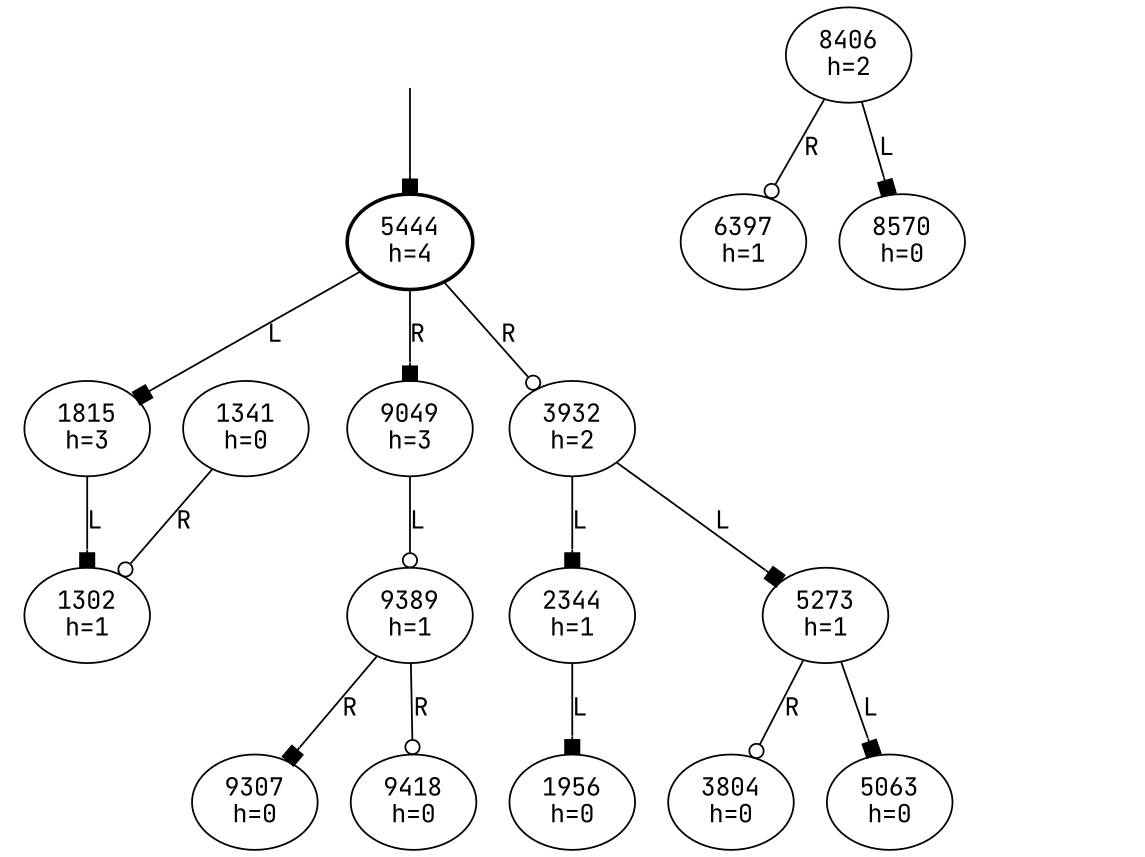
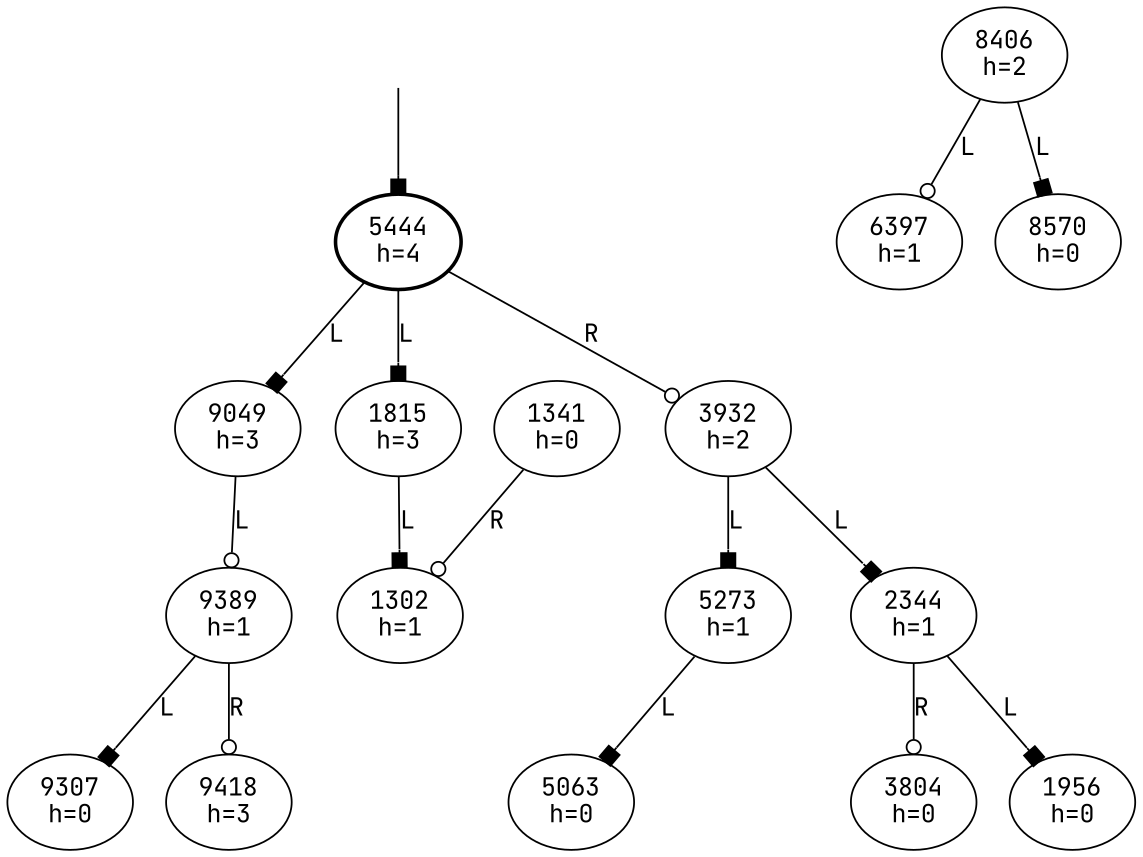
(812, 148) -> (968, 148)
(418, 335) -> (337, 335)
(781, 703) -> (914, 701)
(350, 709) -> (167, 709)
(414, 802) -> (229, 802)
